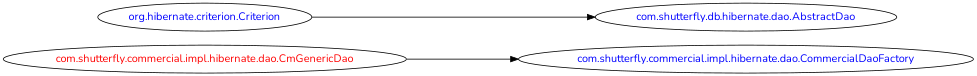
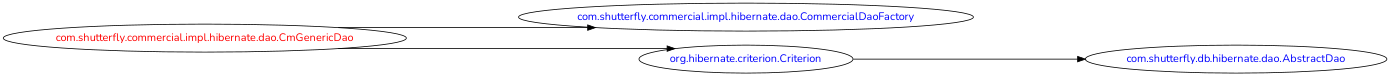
none -> (503, 49)
